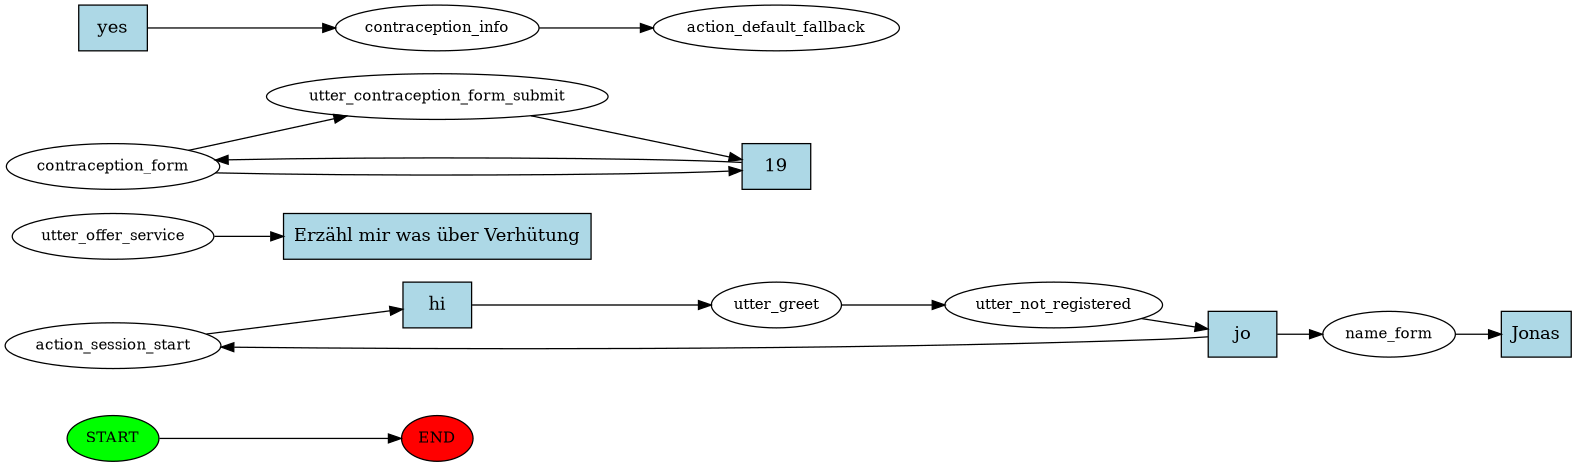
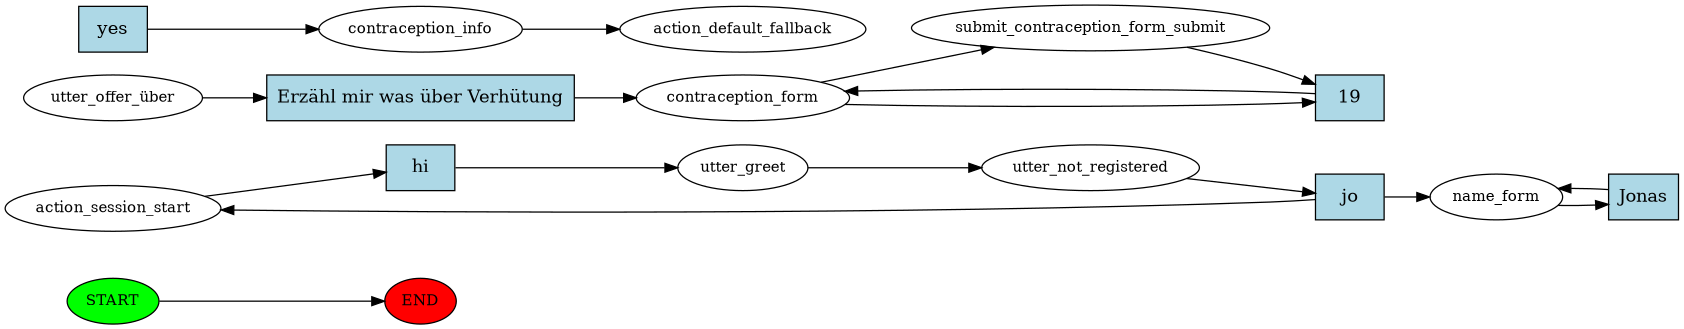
(437, 97) -> (1091, 28)
none -> (599, 98)
none -> (1590, 189)
(113, 236) -> (113, 98)
